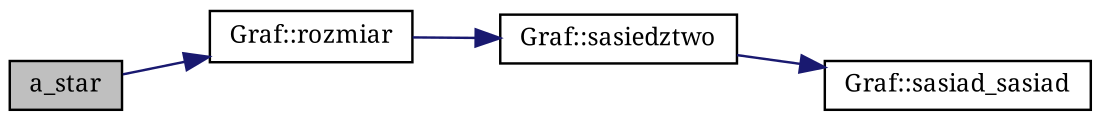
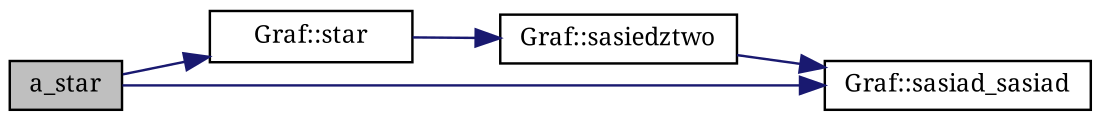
(311, 37) -> (311, 37)
none -> (461, 85)
